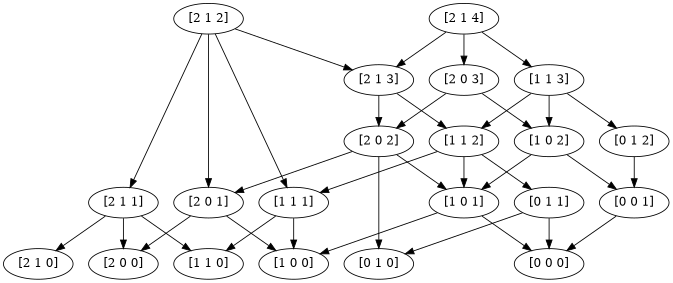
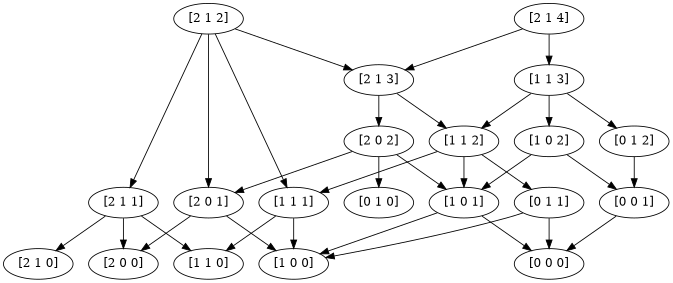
(464, 80) -> none
(468, 232) -> (429, 237)
